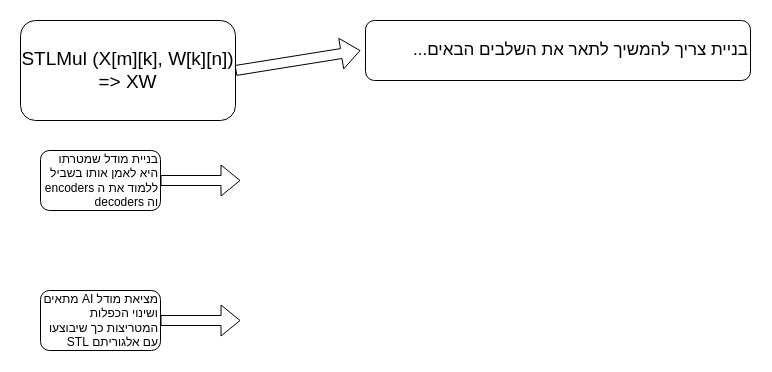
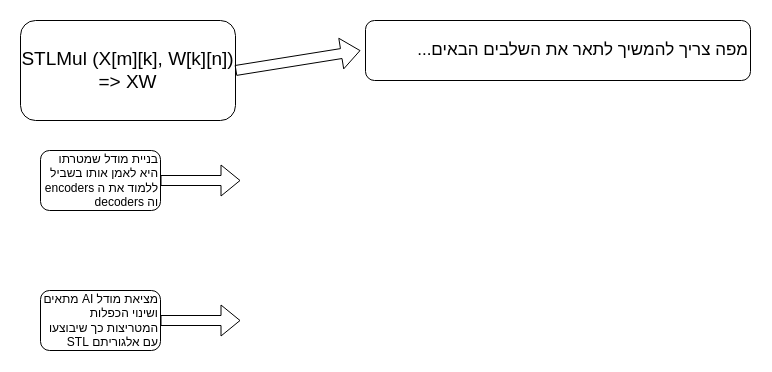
(625, 51) -> (632, 51)
